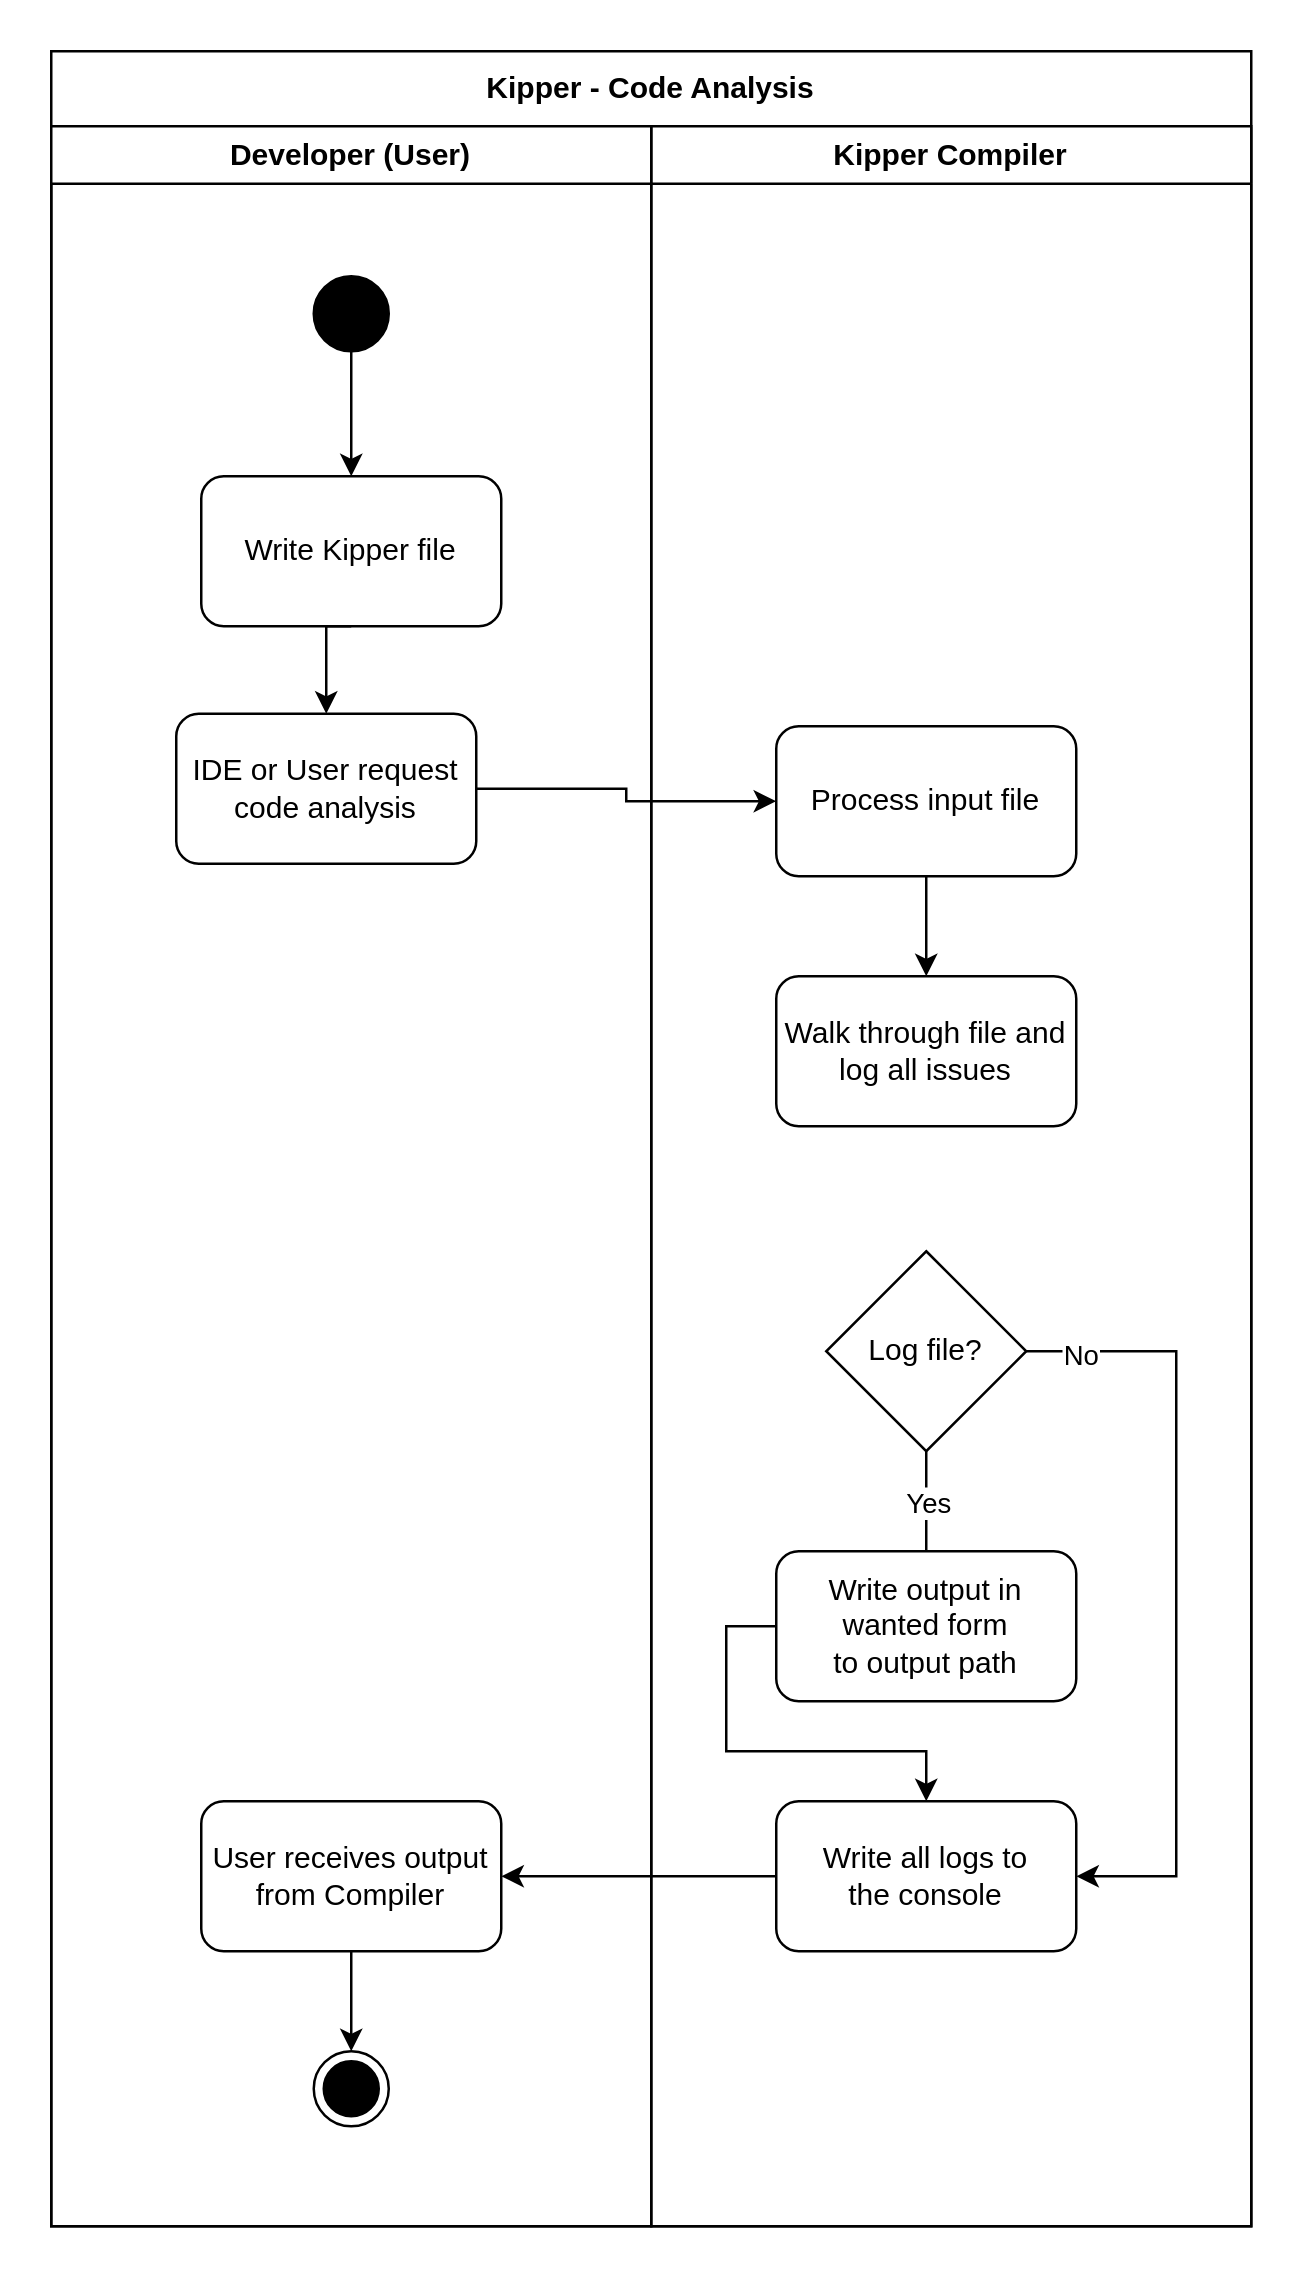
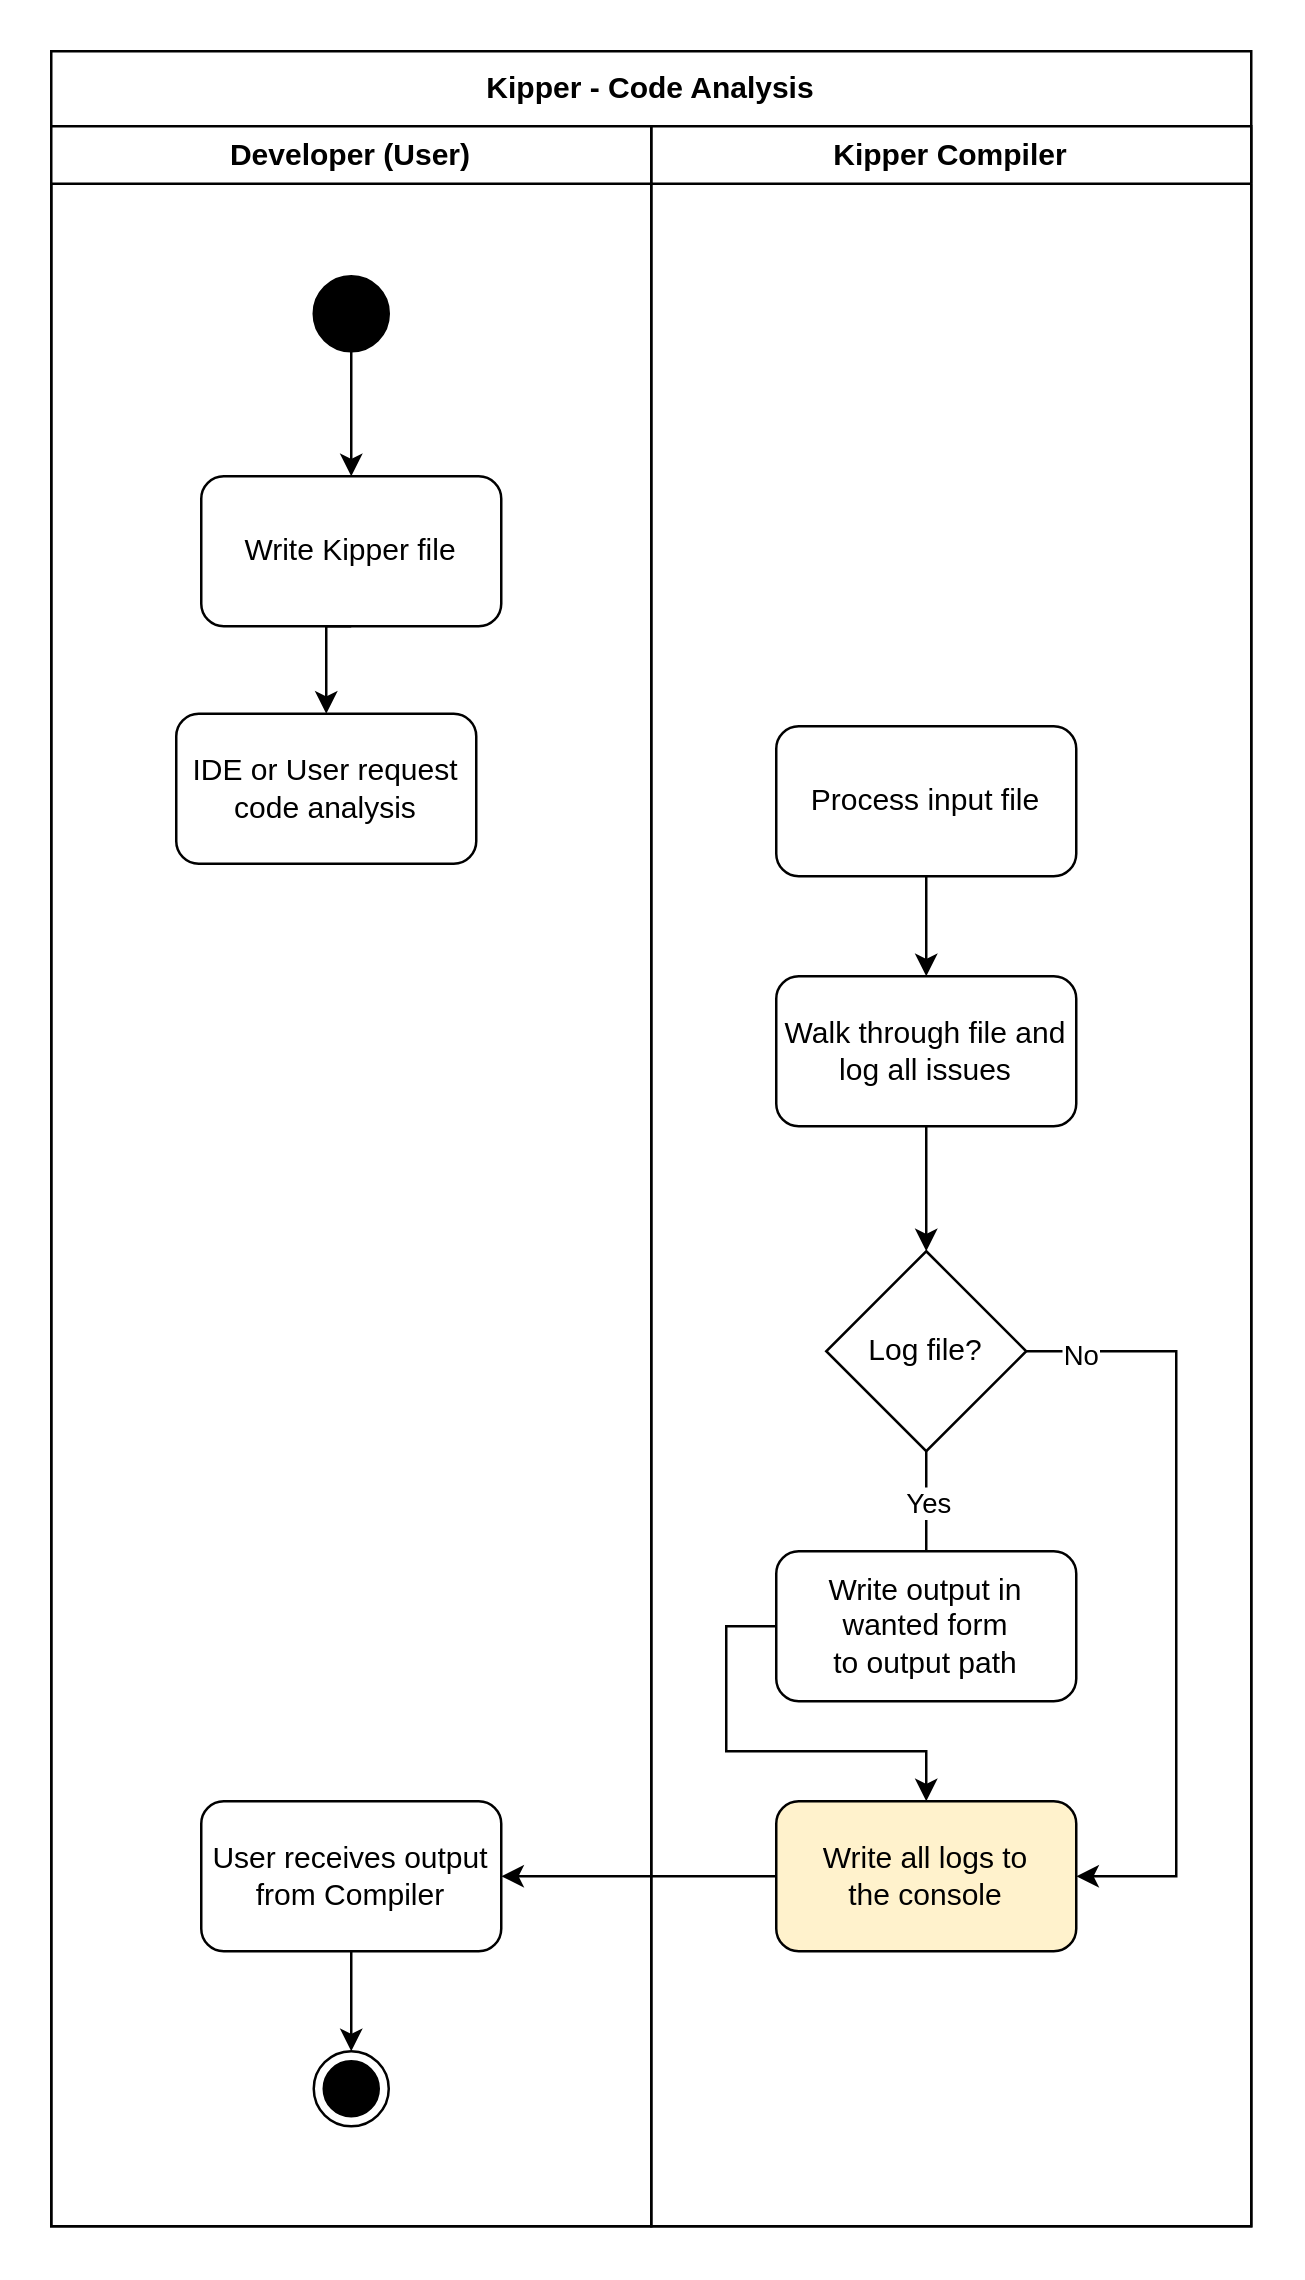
(567, 789) -> none
none -> (926, 1180)
(926, 1876) -> (926, 1876)
